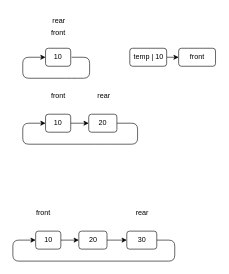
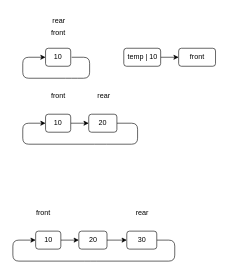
(148, 57) -> (142, 57)
